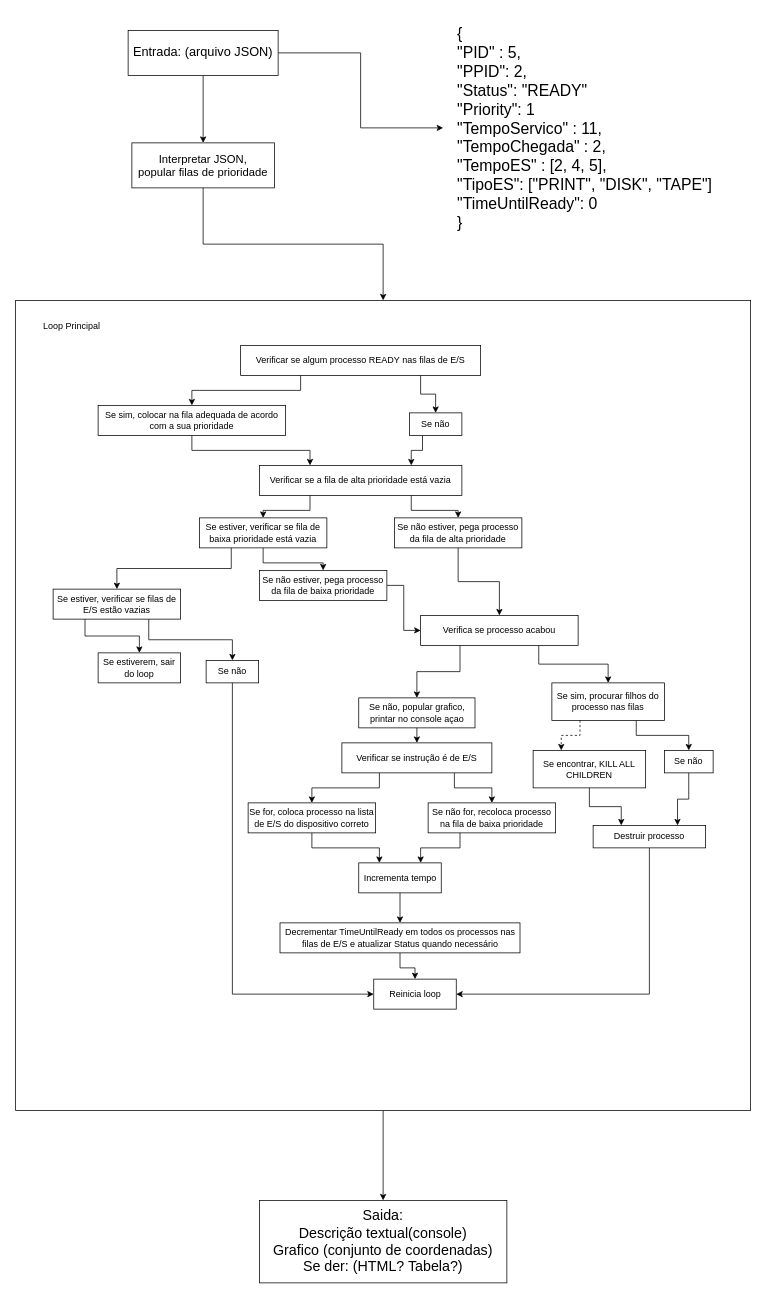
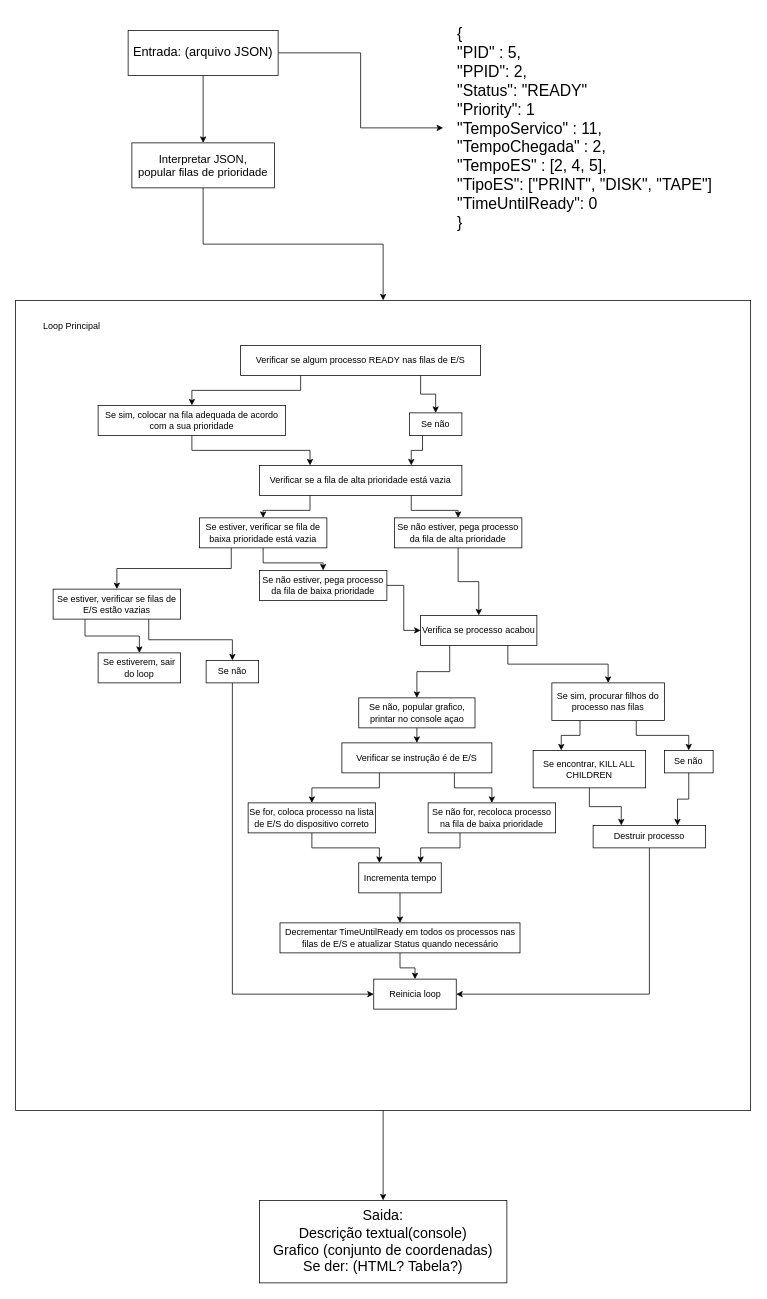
(499, 630) -> (479, 630)
(572, 735) -> (572, 735)
